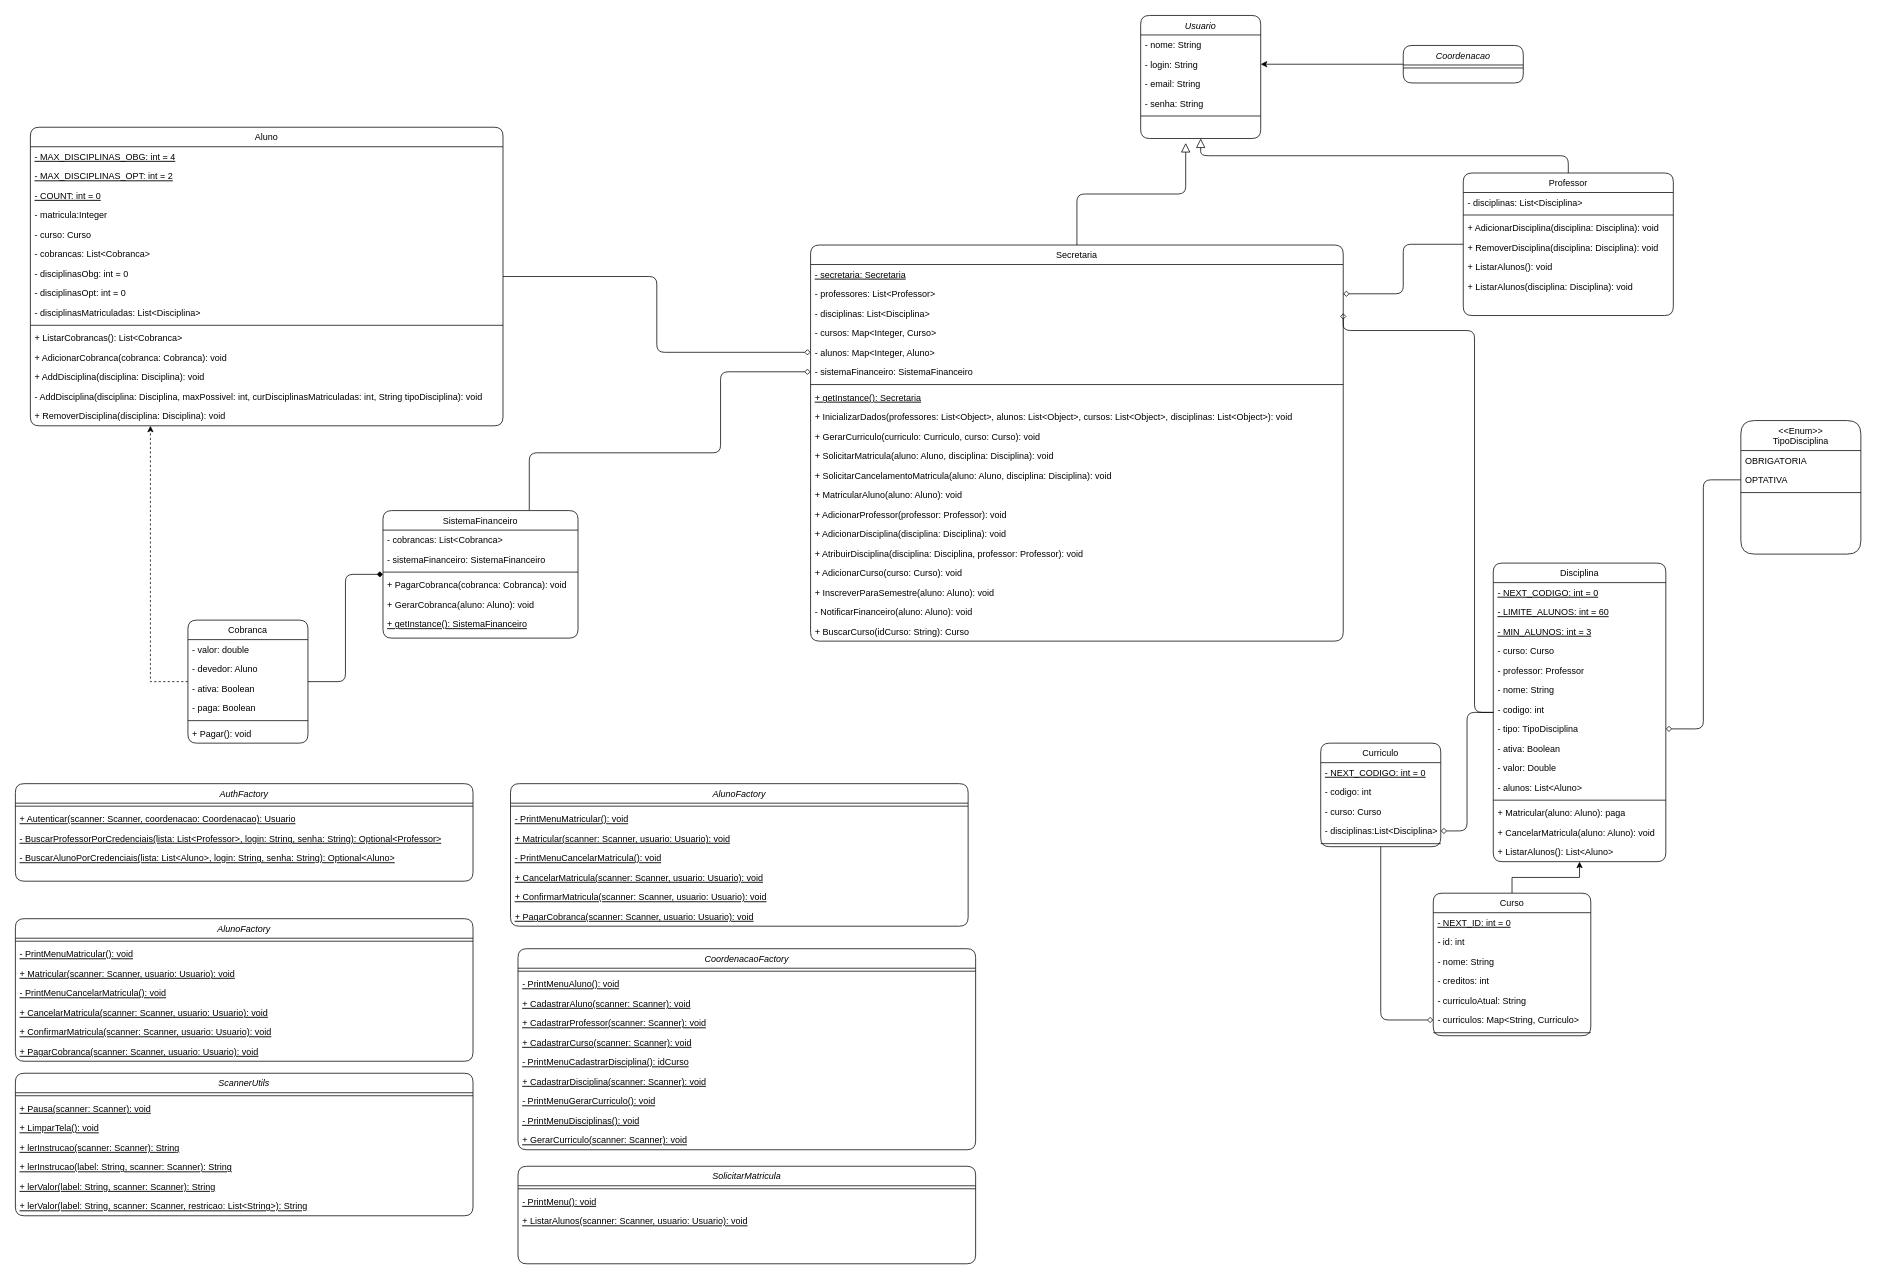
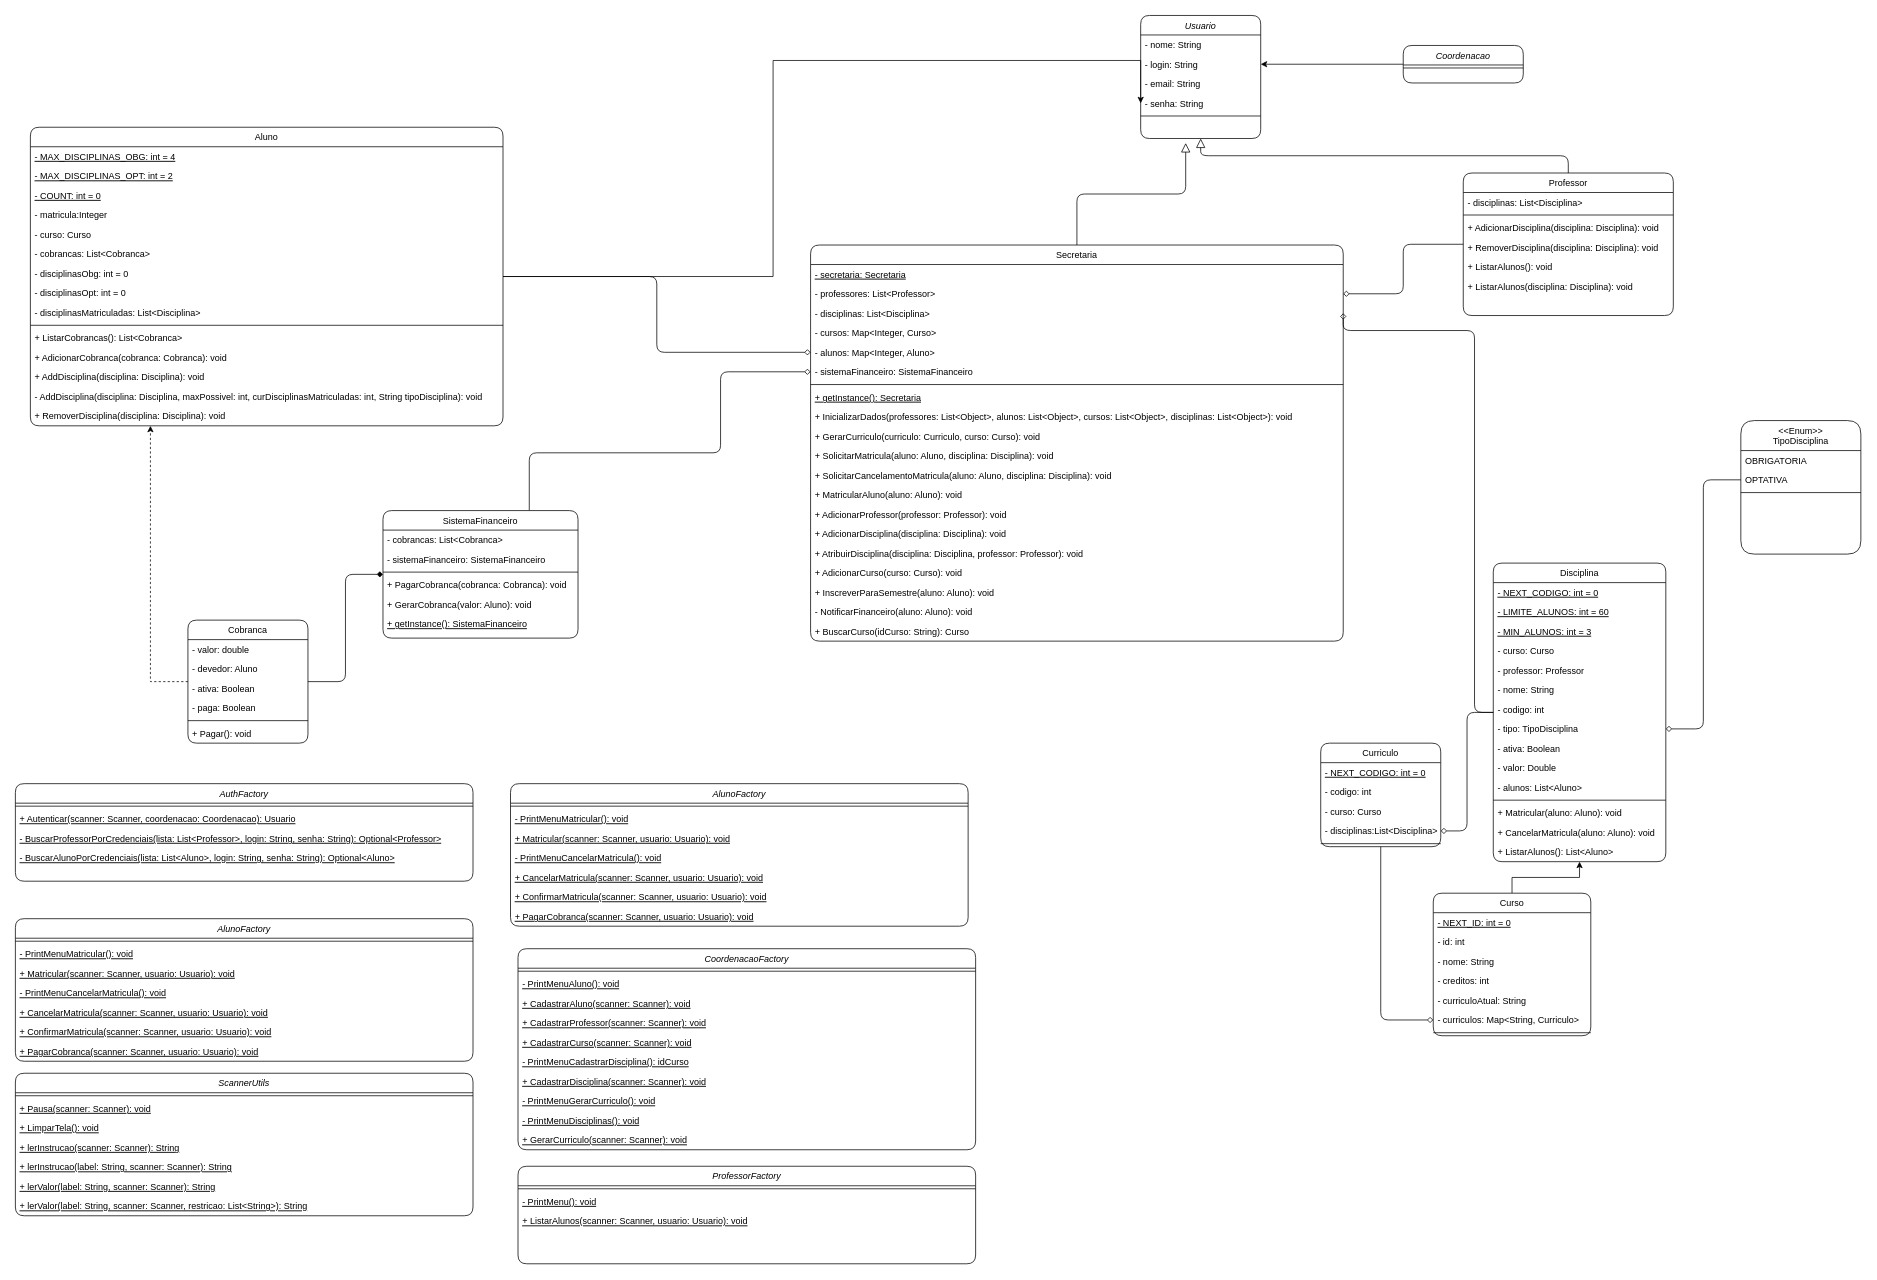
none -> (788, 60)
(466, 605) -> (466, 605)
(1567, 813) -> (1566, 813)
(746, 1176) -> (746, 1176)
